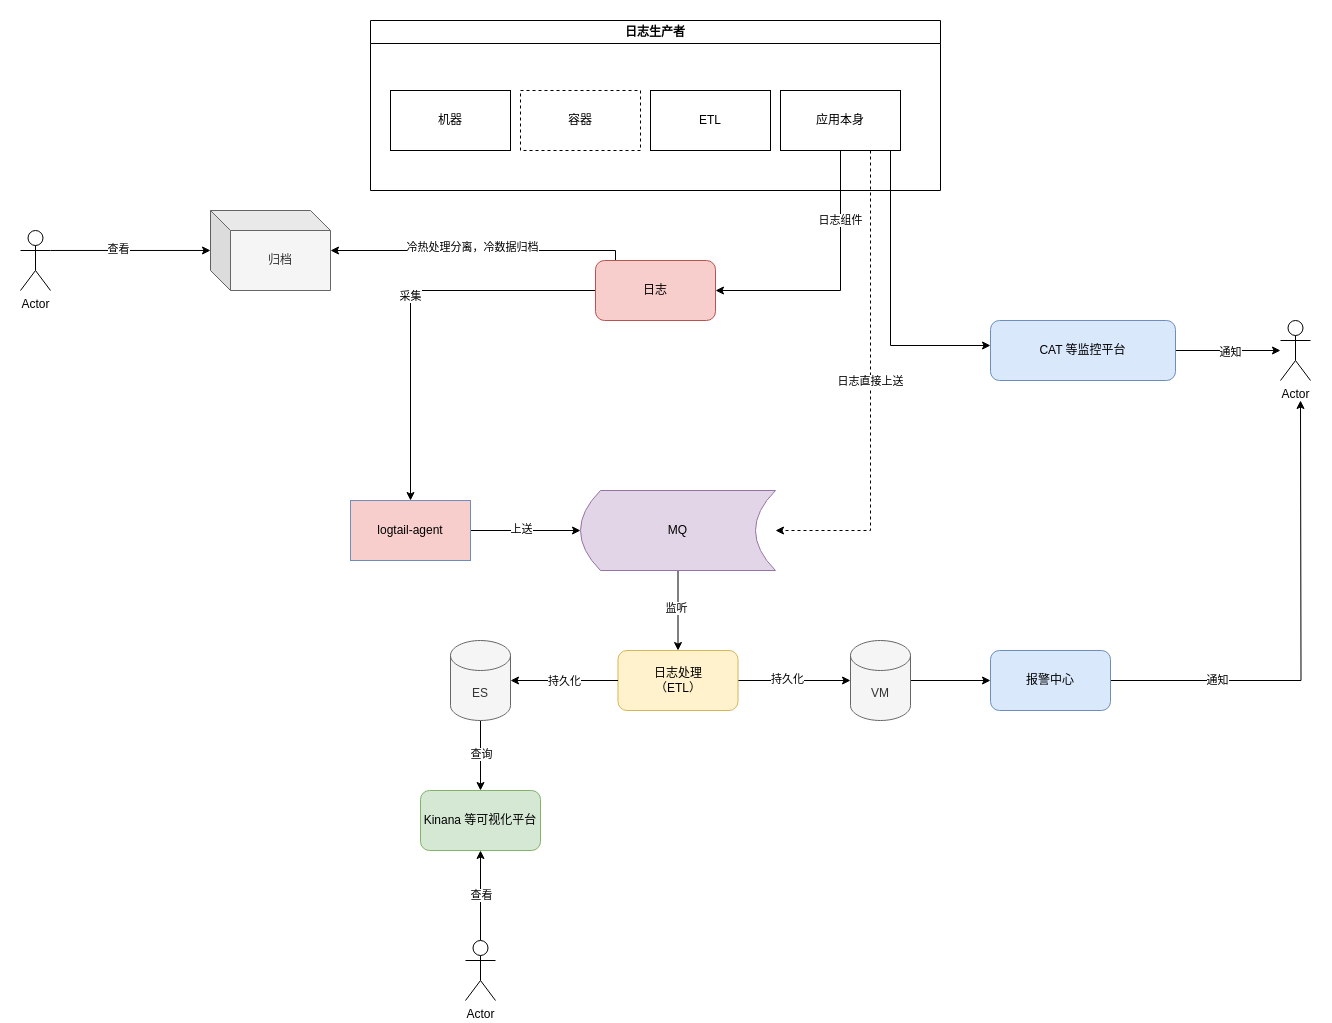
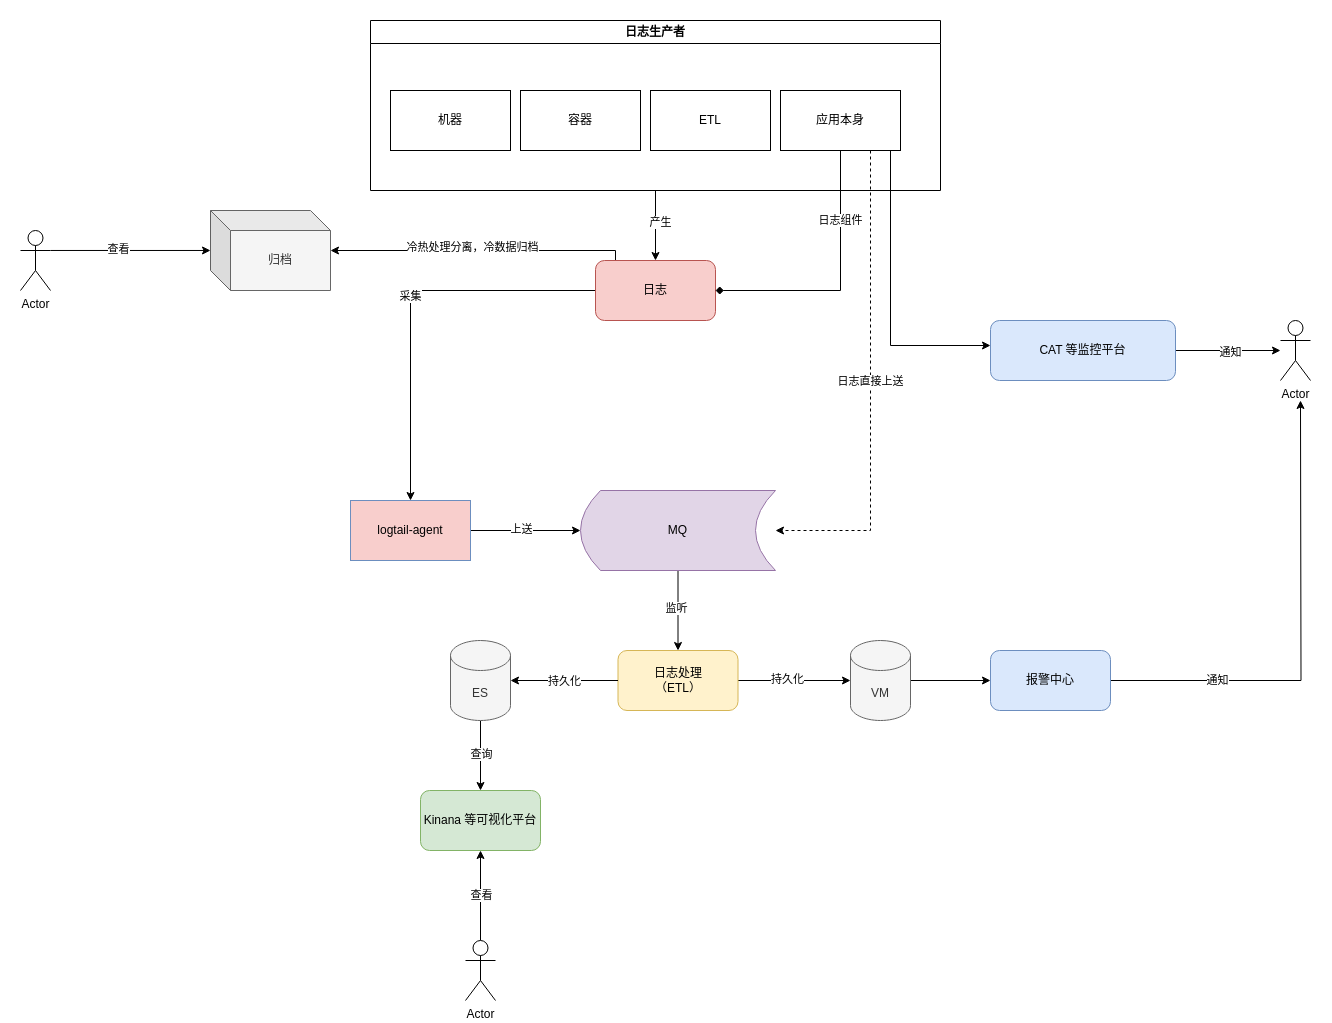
(581, 121) -> (581, 121)
none -> (656, 222)
(723, 291) -> (724, 291)
